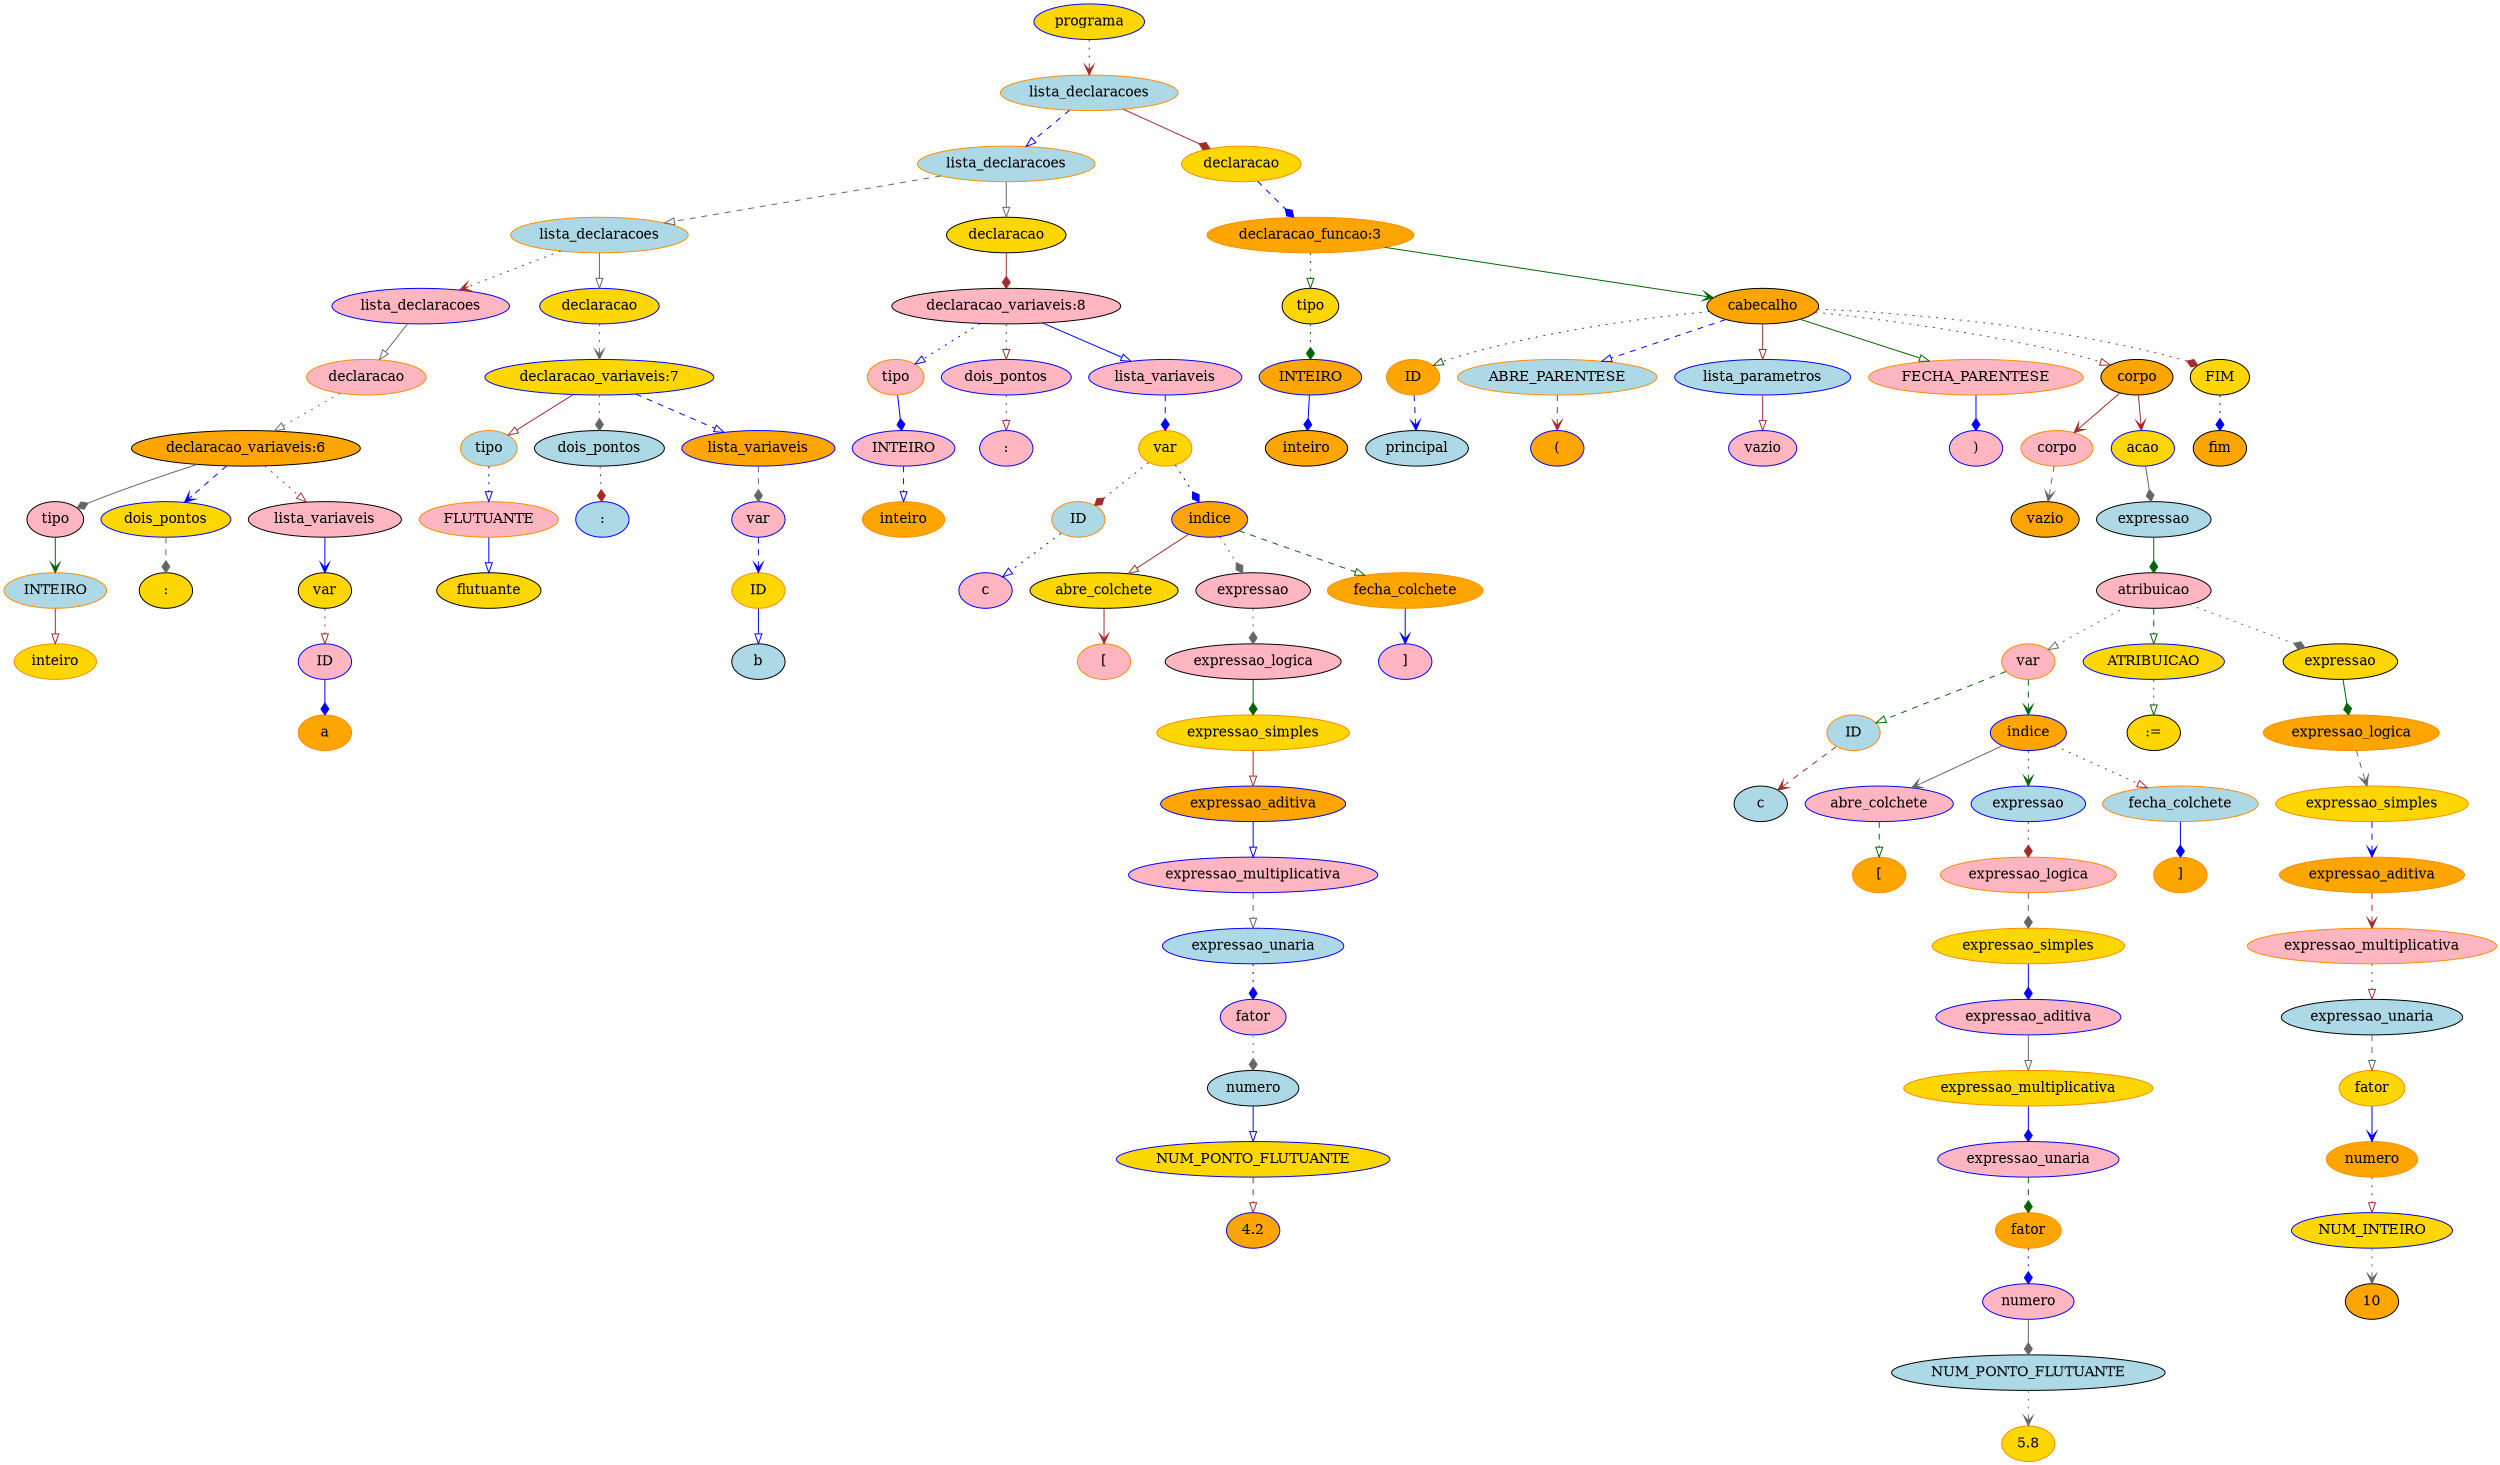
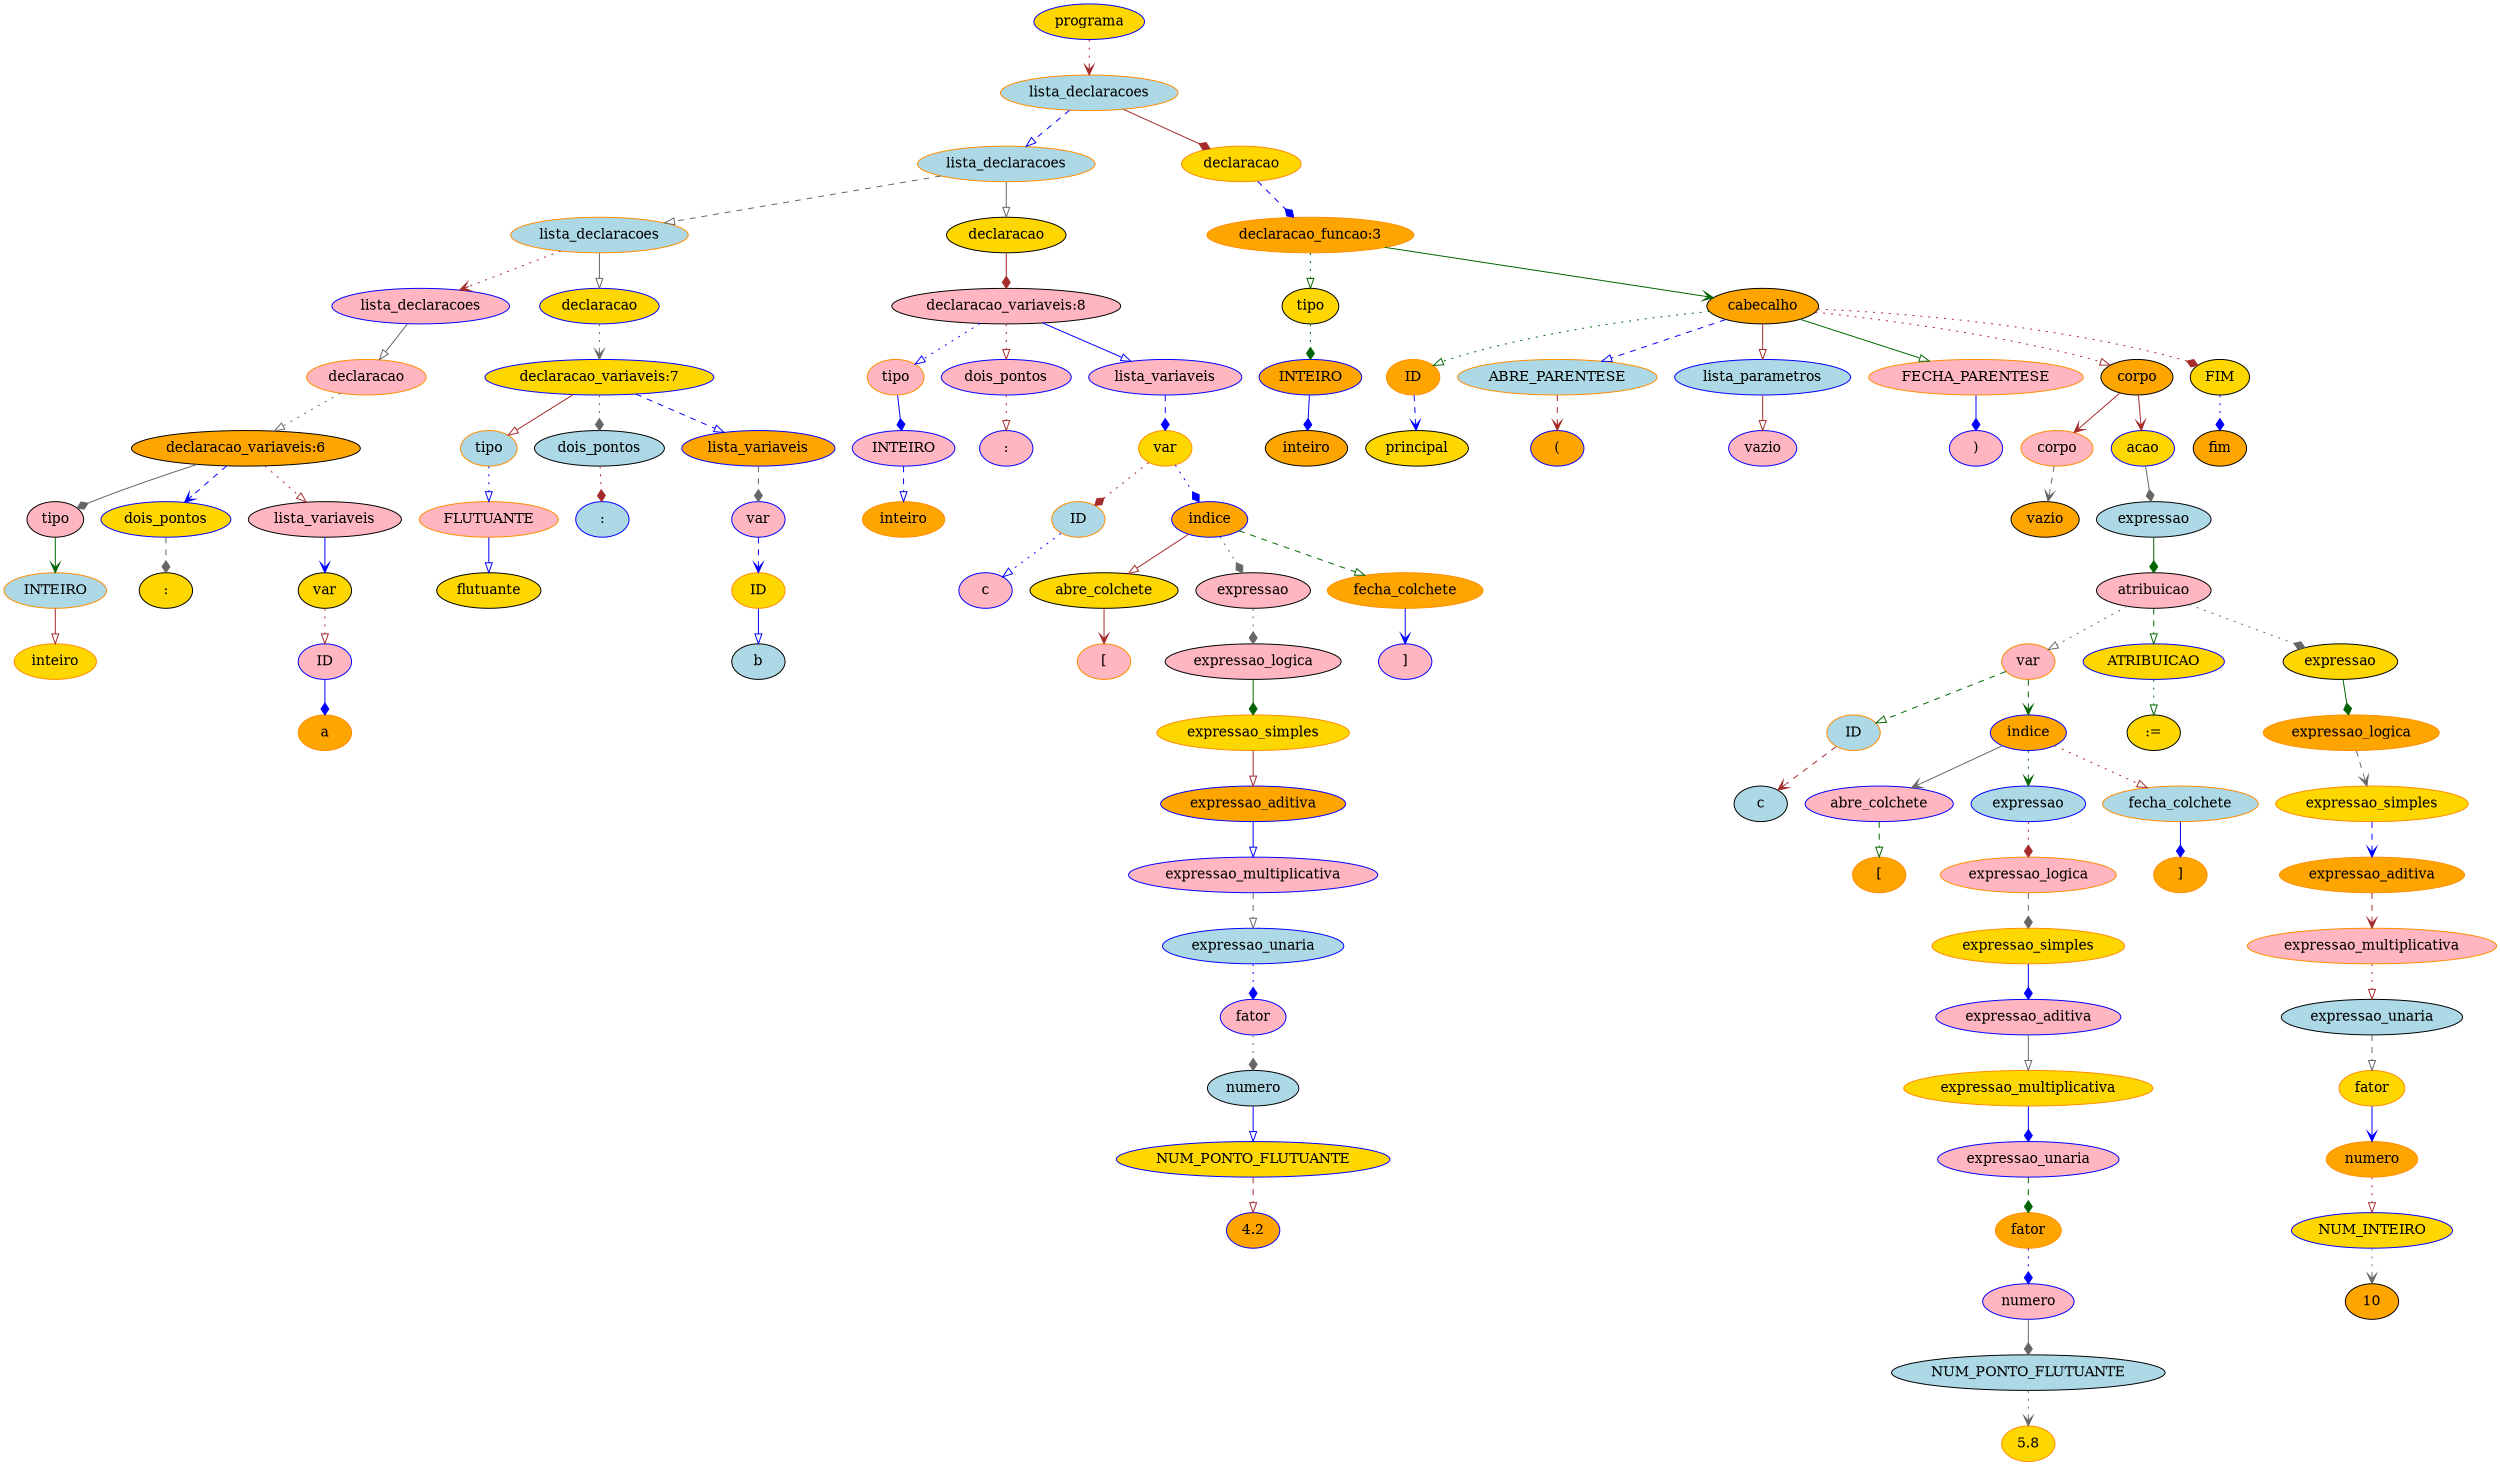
(1417, 448) -> (1417, 448)
